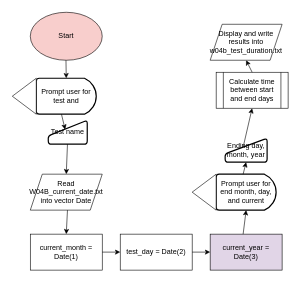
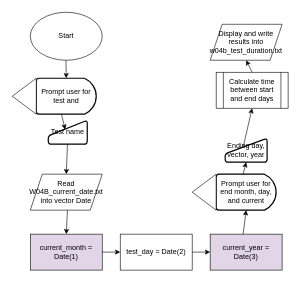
(66, 36) -> (66, 36)
(246, 150) -> (246, 150)
(66, 252) -> (66, 252)
